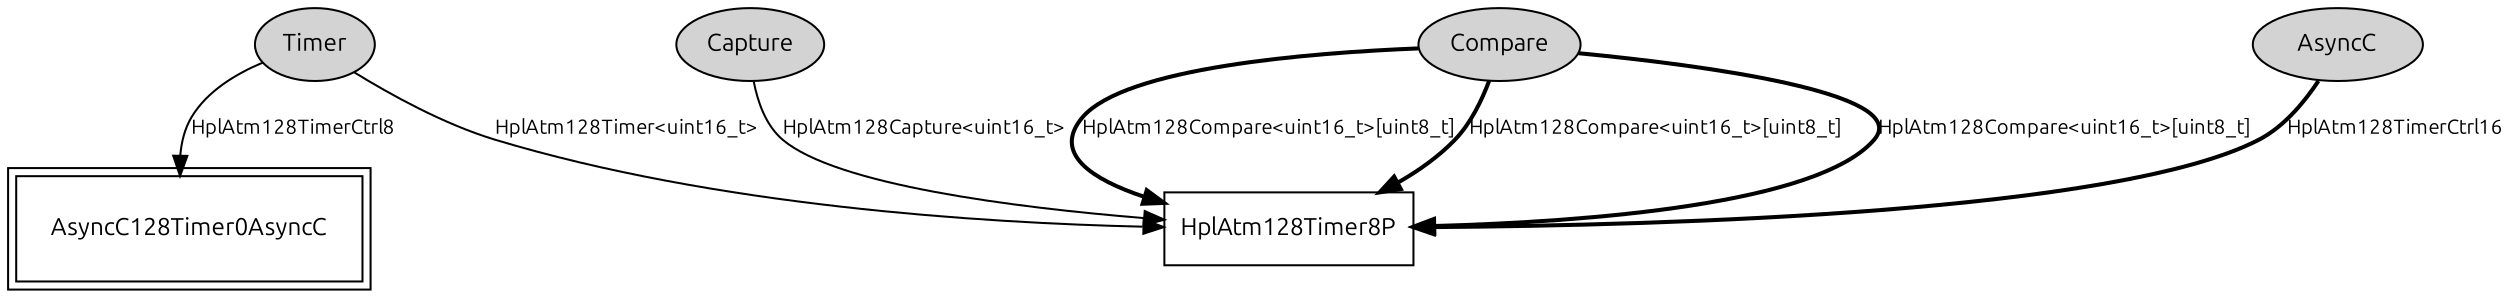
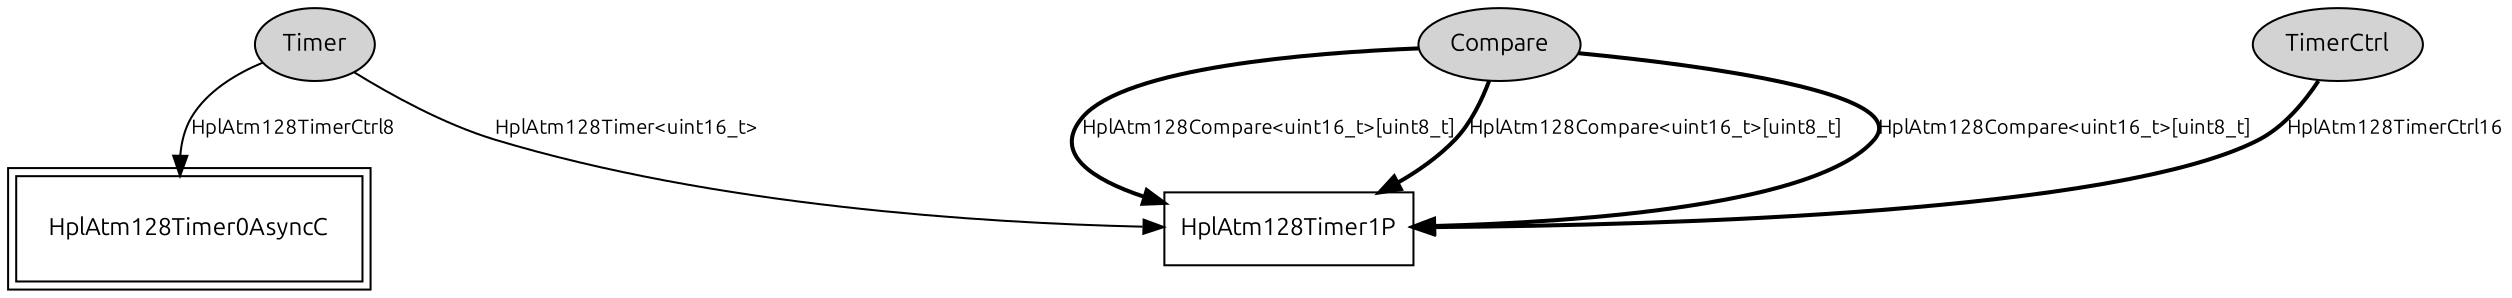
(750, 45) -> none
(2338, 45) -> (2338, 45)
(189, 229) -> (189, 229)
(1289, 229) -> (1289, 229)
